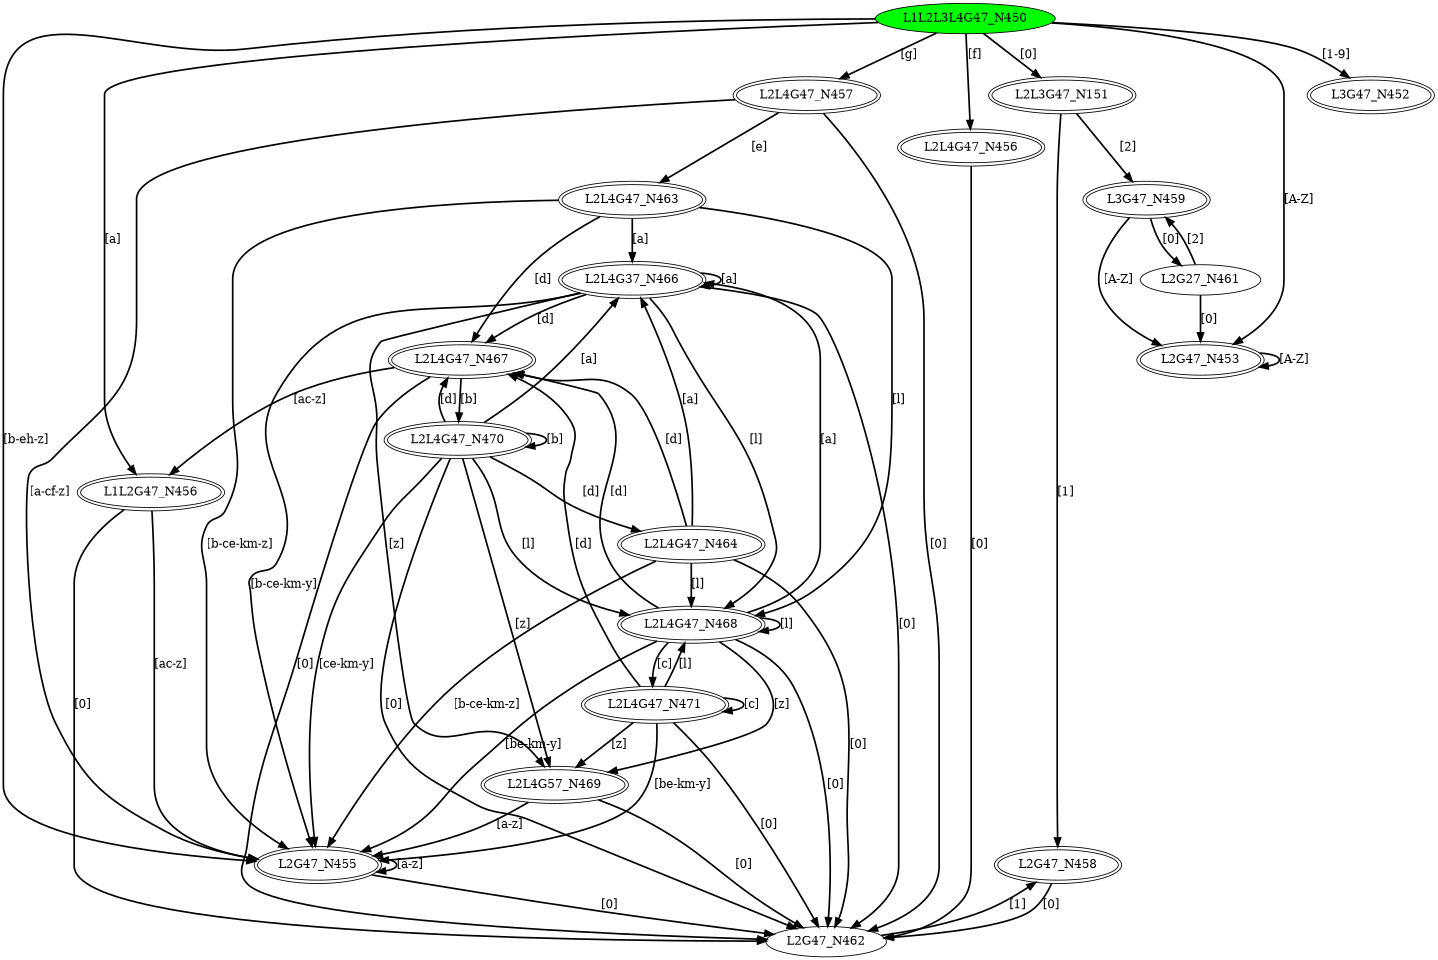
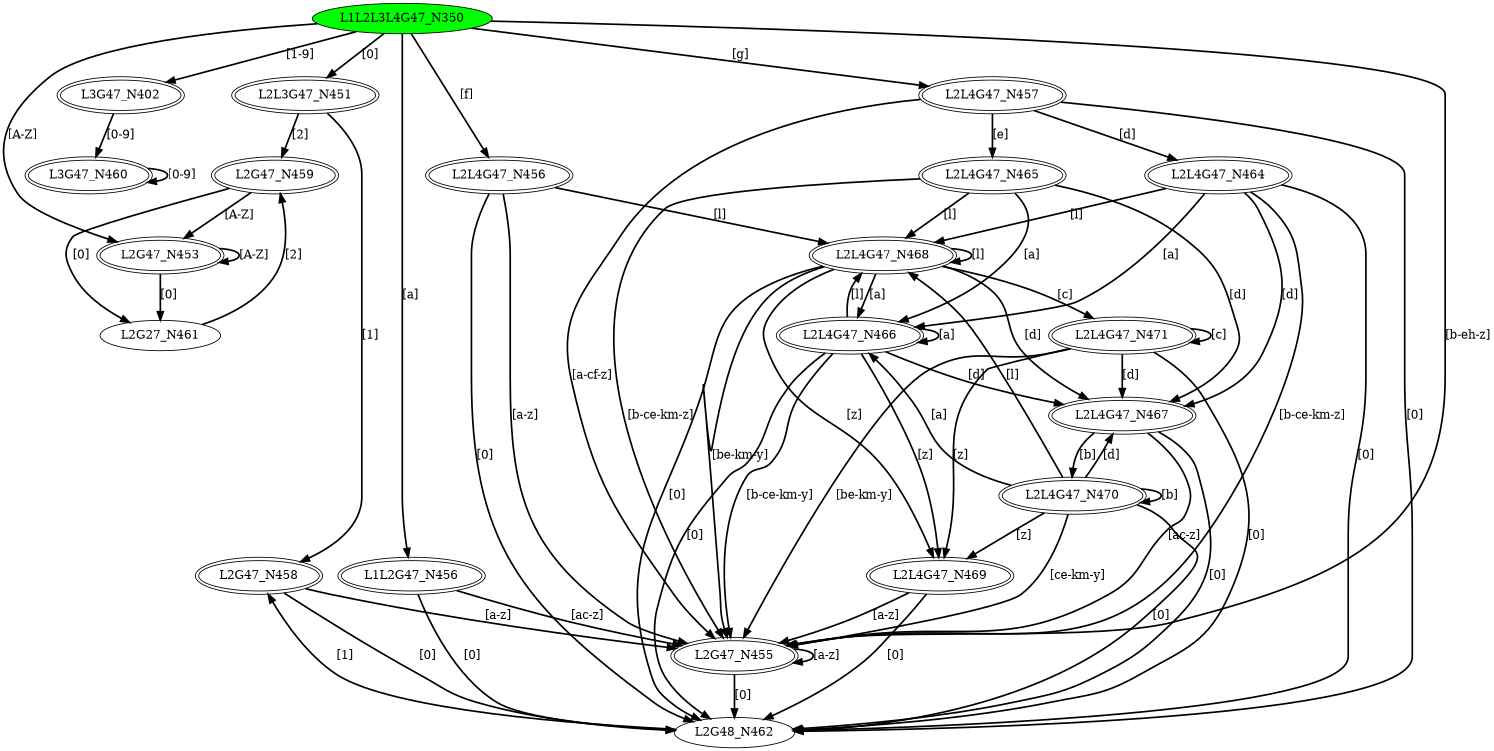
(965, 19) -> (402, 19)
(1062, 95) -> (305, 95)
(1371, 95) -> (121, 95)
none -> (89, 175)
(632, 200) -> (992, 175)
(1147, 200) -> (275, 175)
(632, 280) -> (850, 336)
(1201, 314) -> (160, 293)
(283, 398) -> (1059, 617)
none -> (514, 456)
(559, 498) -> (1101, 134)
none -> (486, 622)
(674, 669) -> (687, 215)
(555, 785) -> (940, 576)
(826, 942) -> (734, 733)
